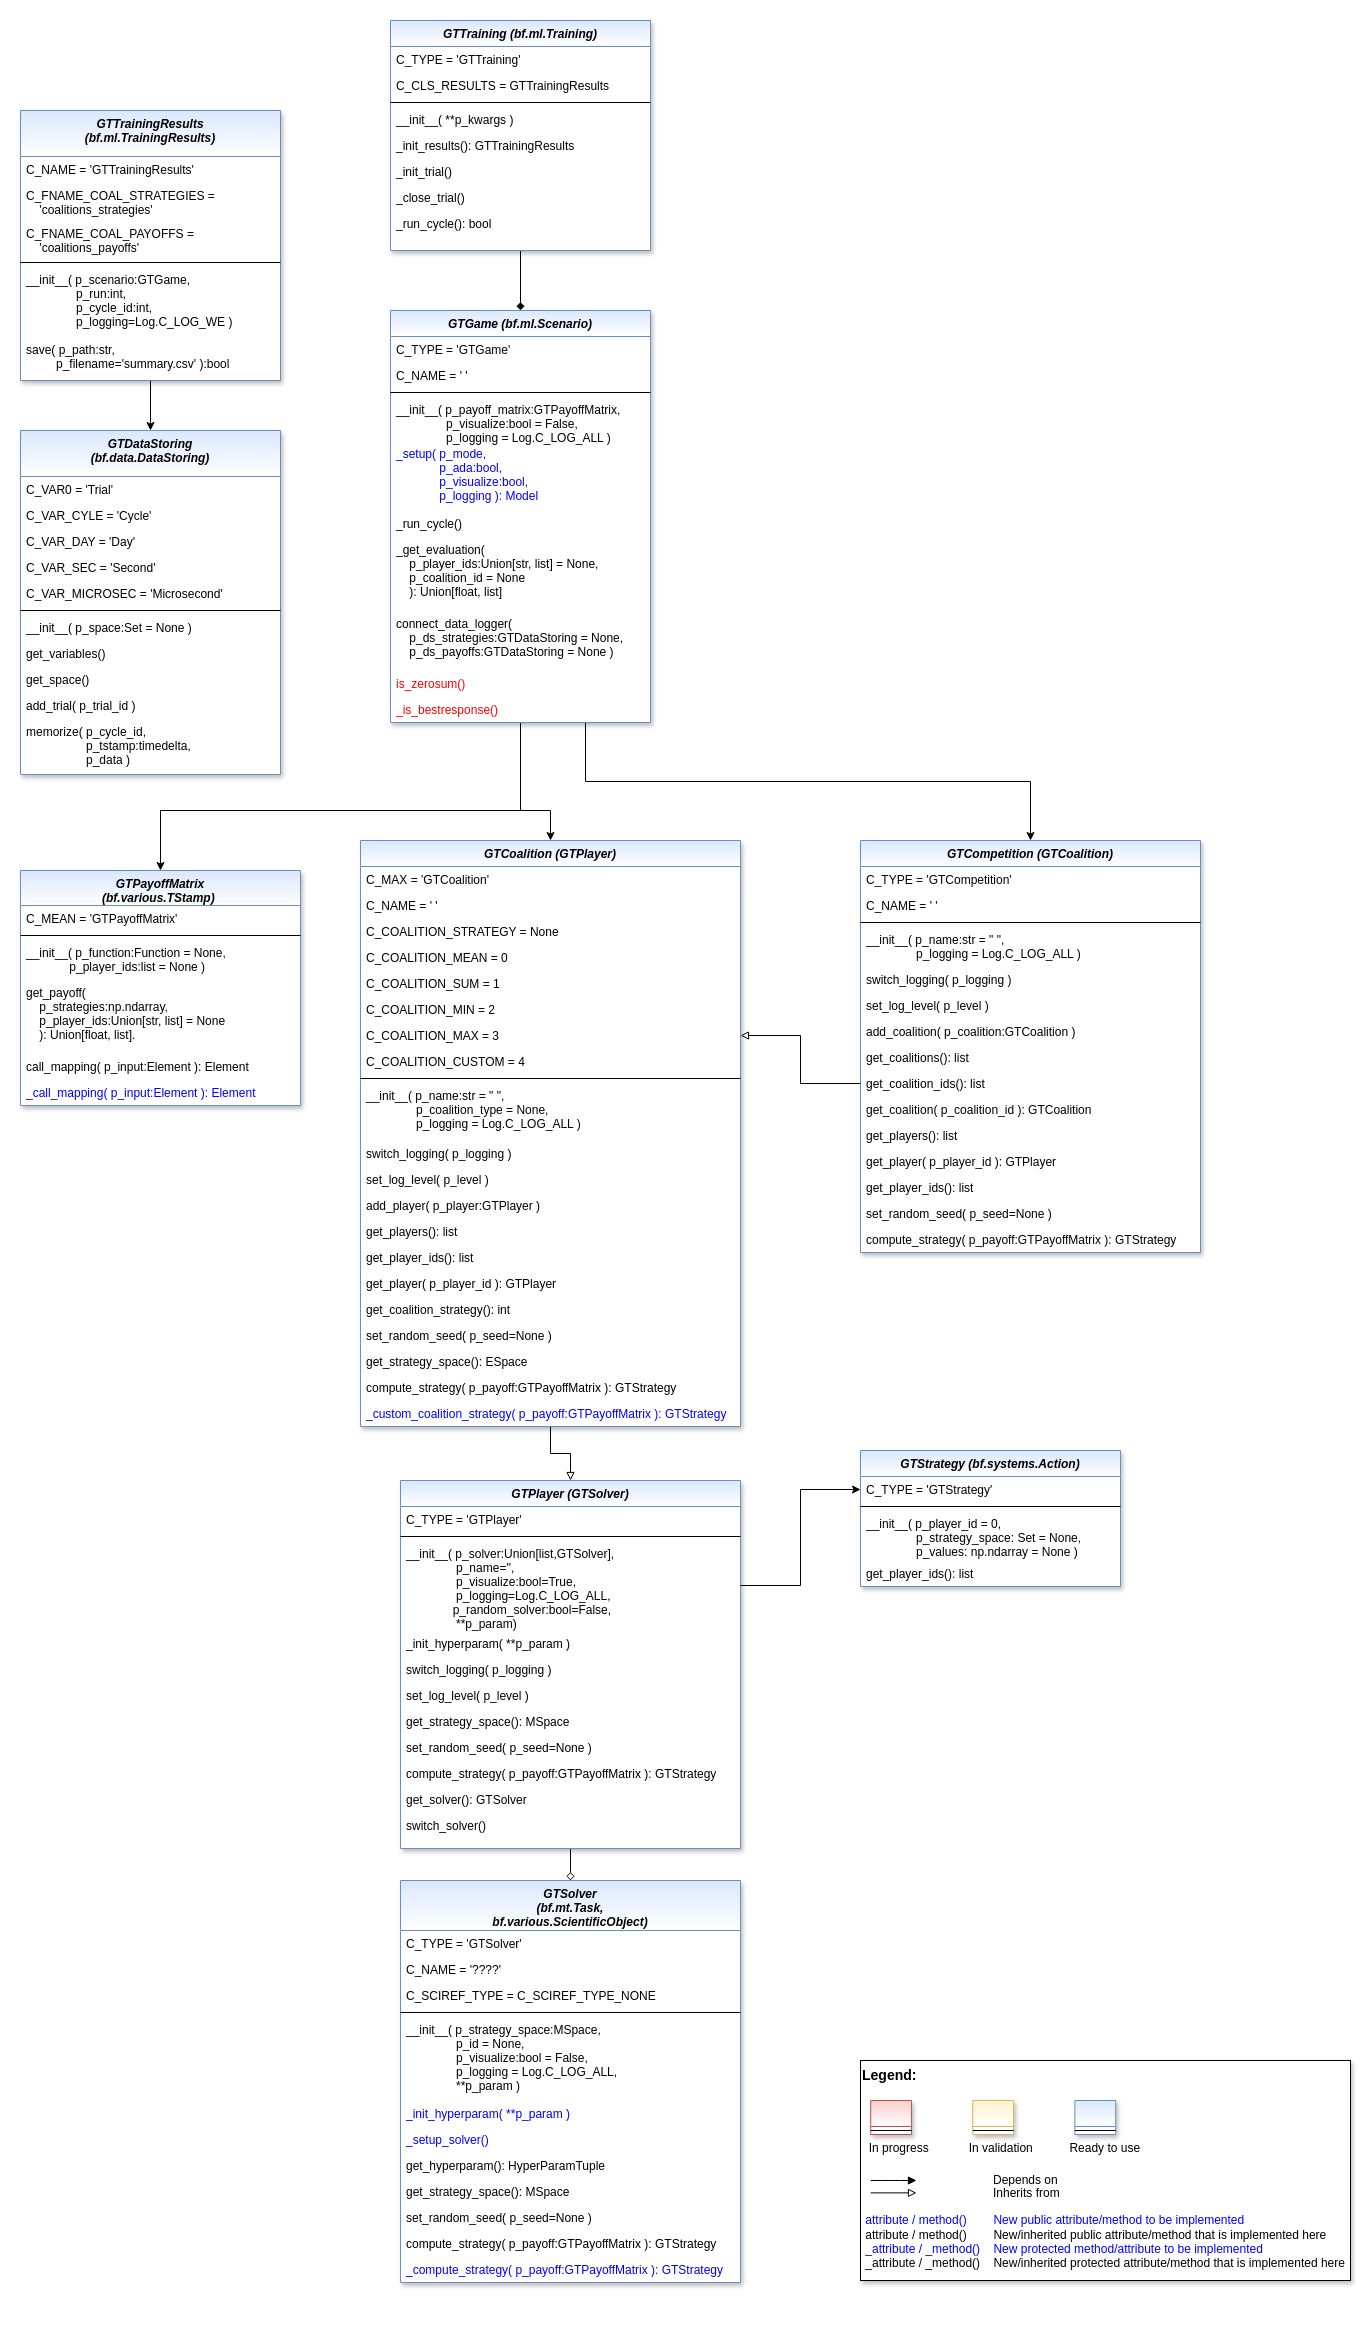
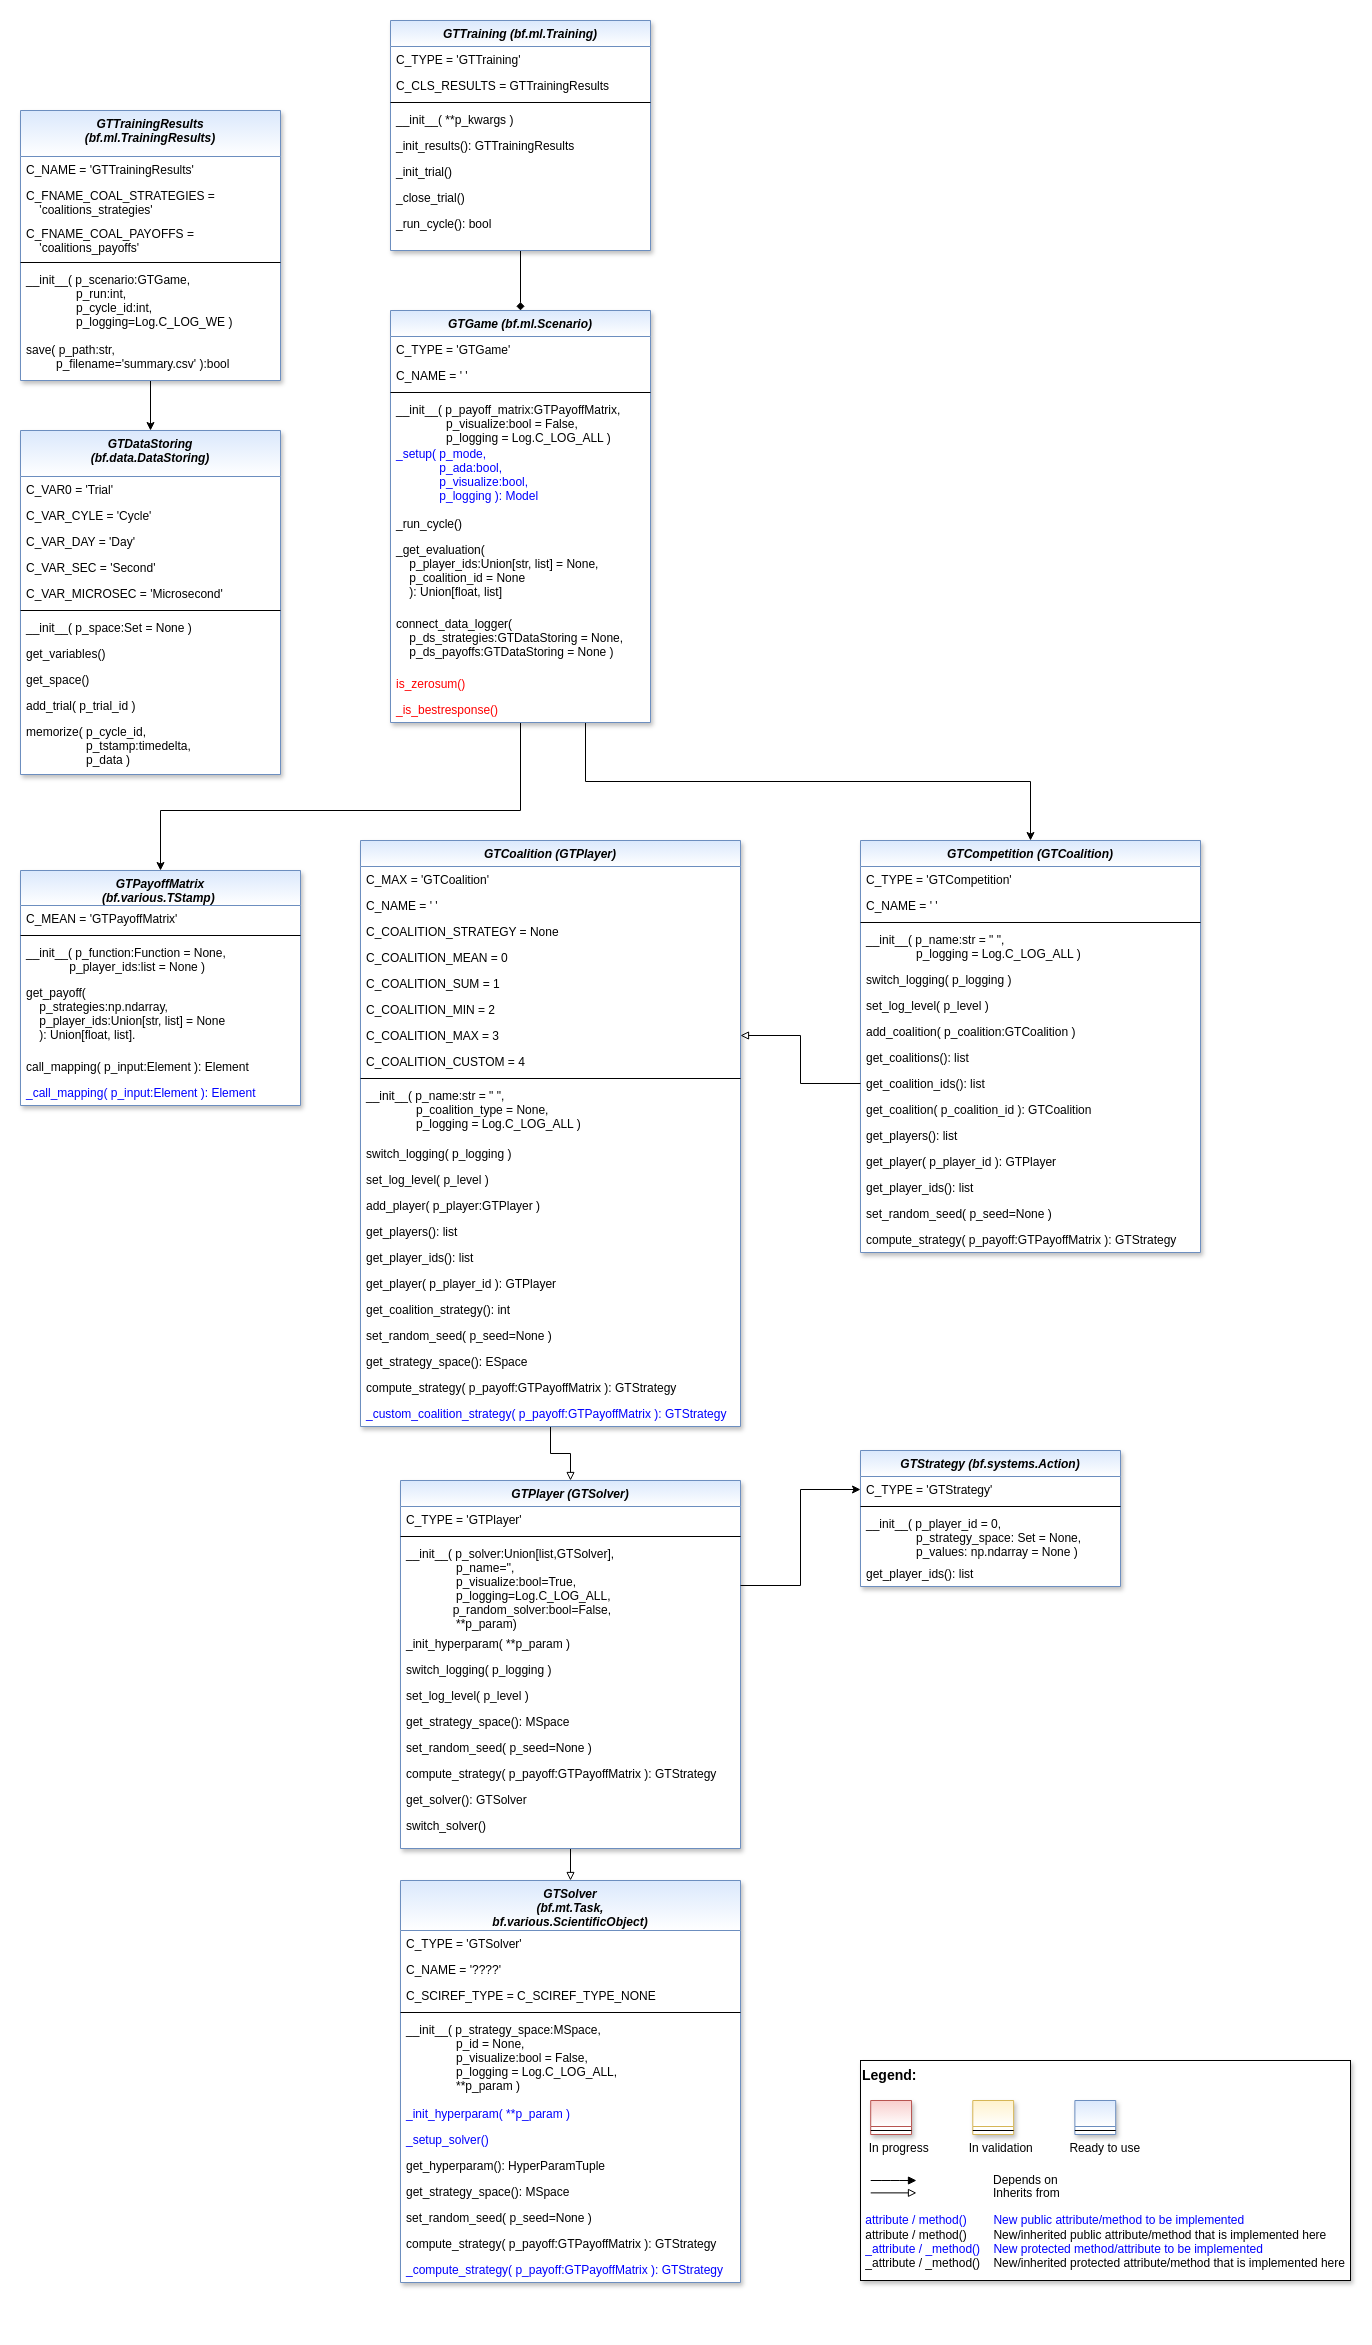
(548, 811) -> none
(571, 1871) -> (571, 1871)
